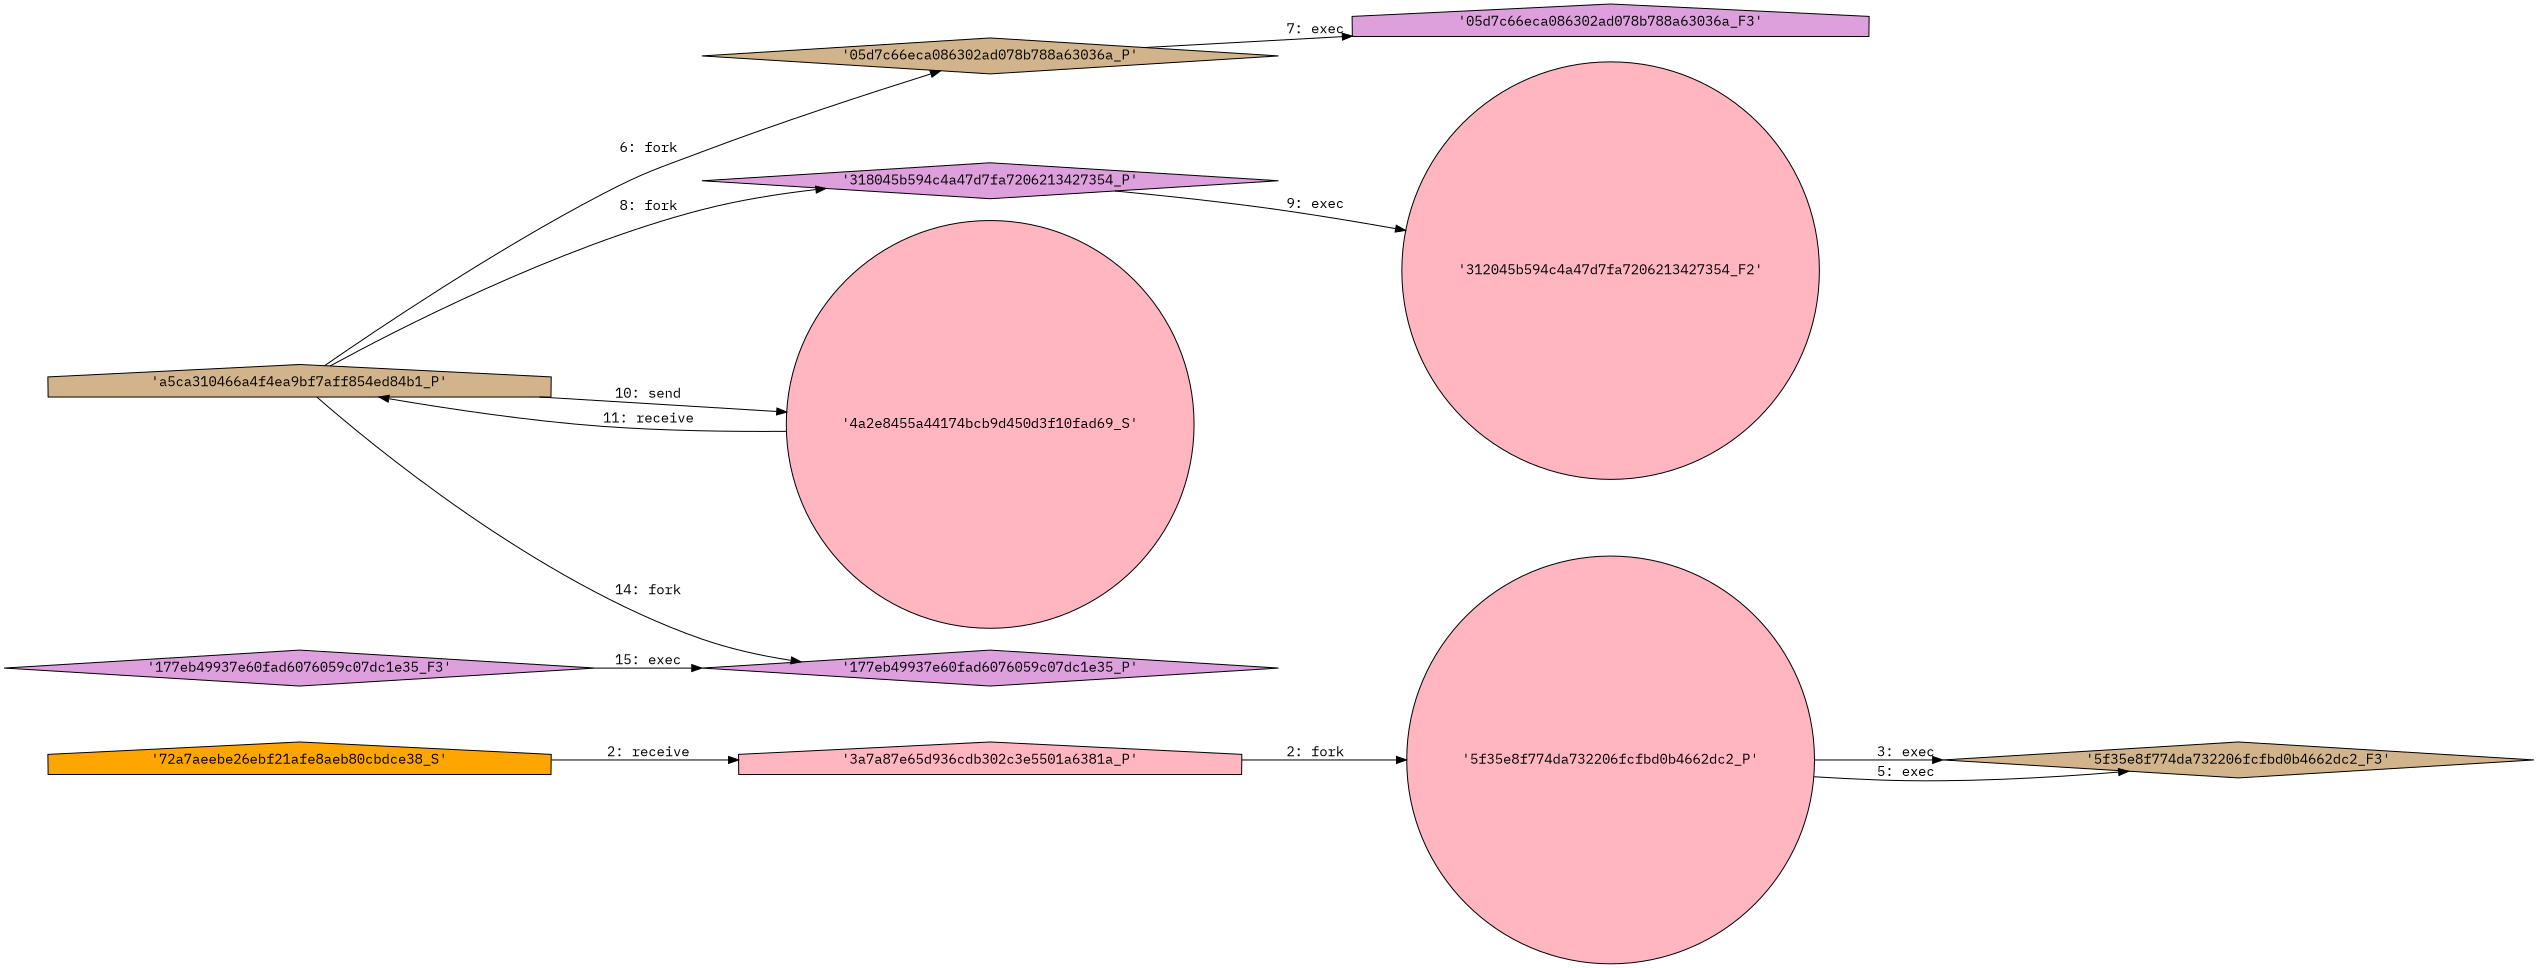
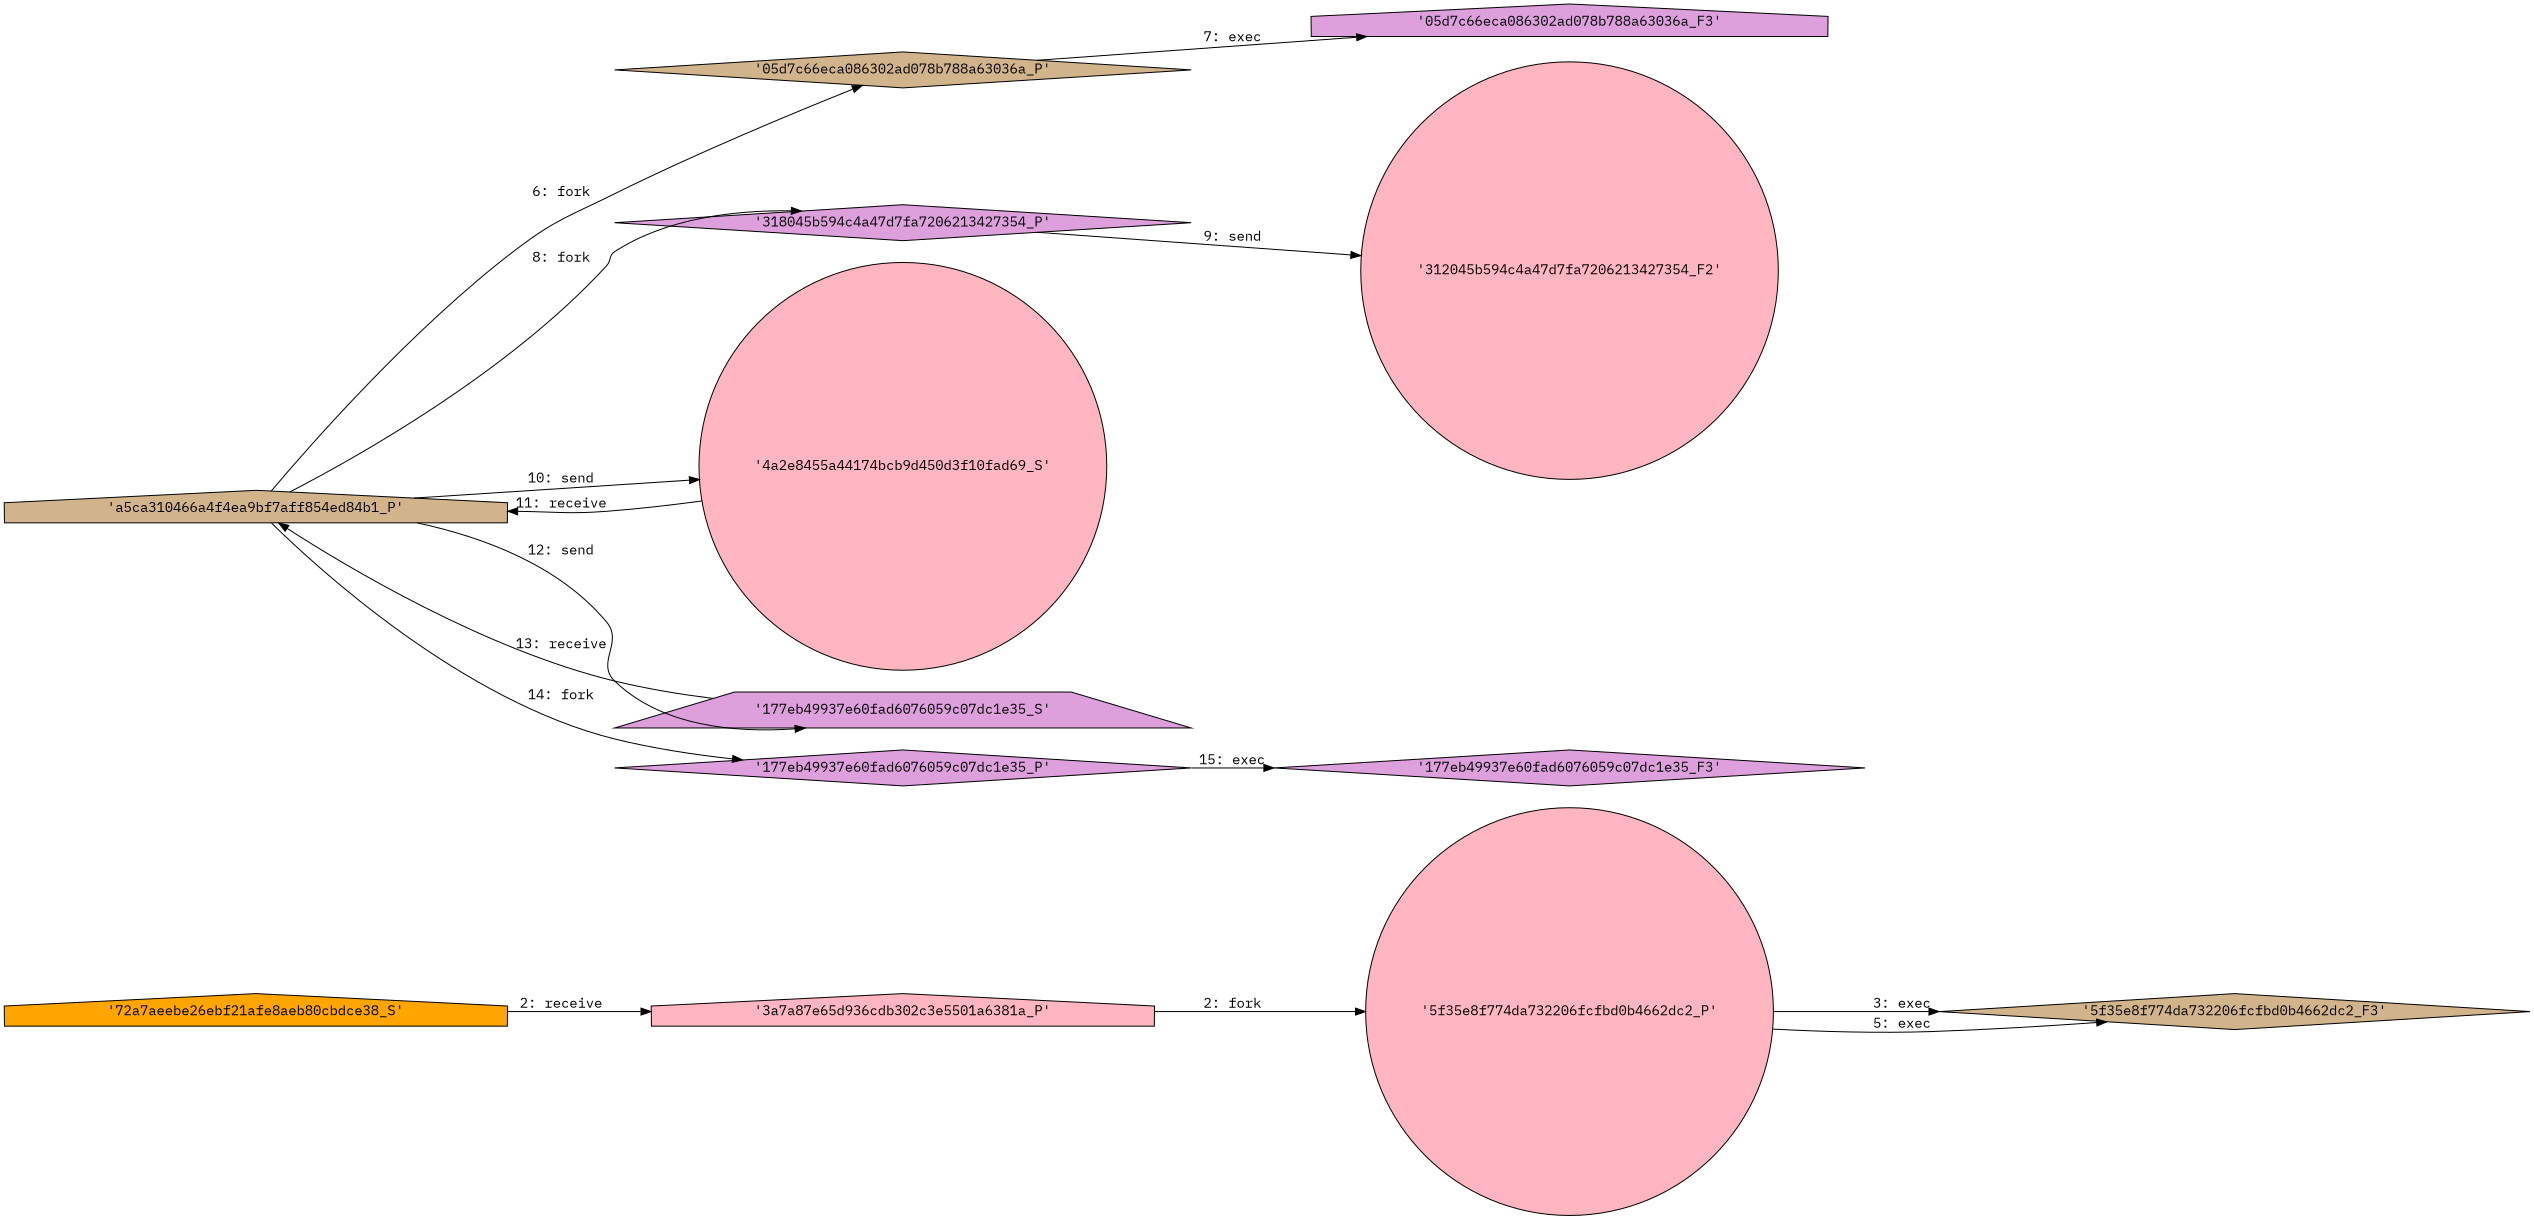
(1315, 204) -> (1232, 237)
(643, 668) -> (1228, 768)
none -> (903, 710)
